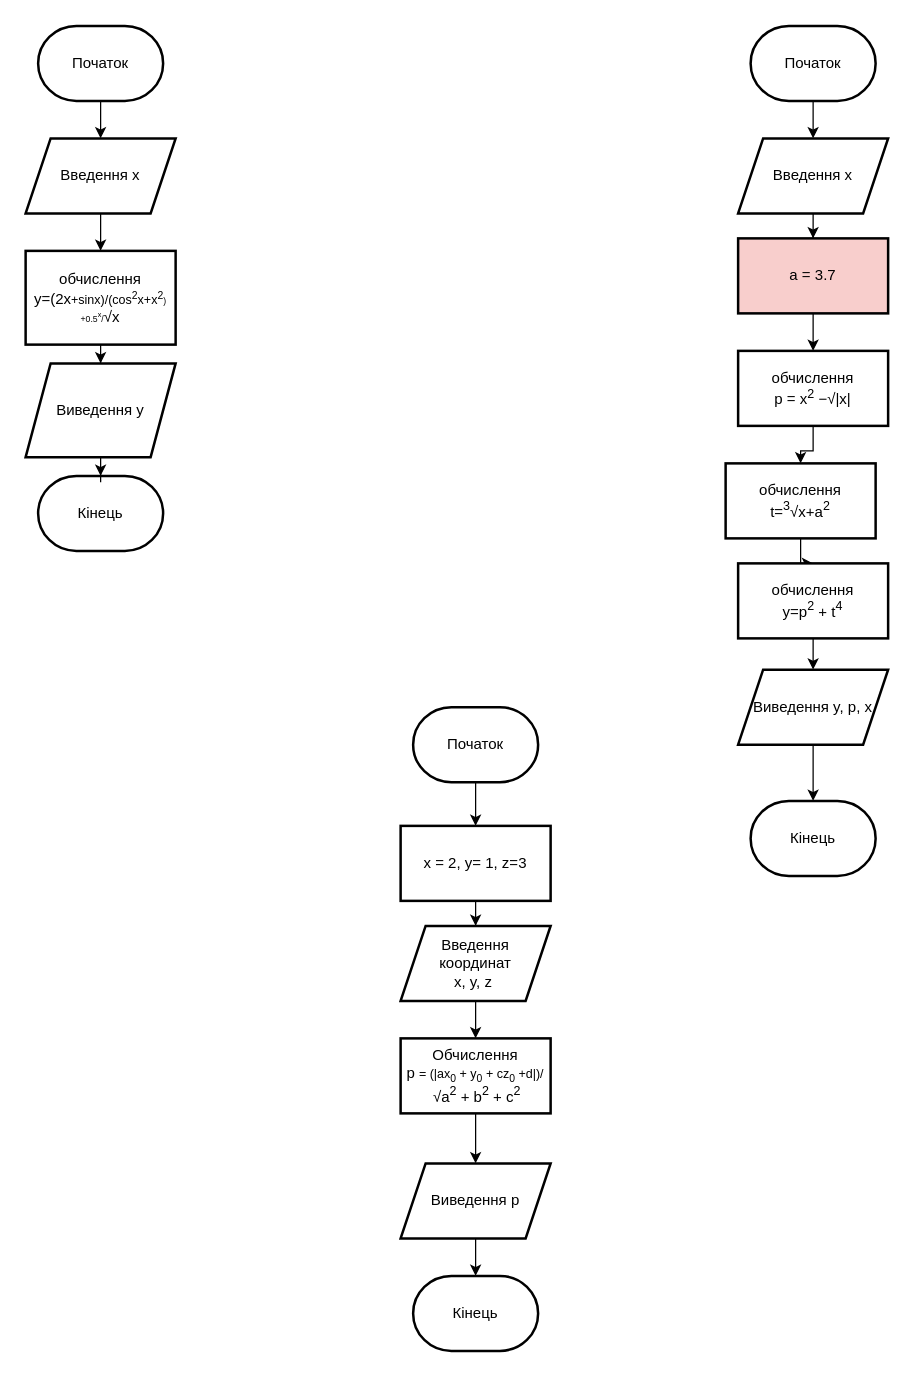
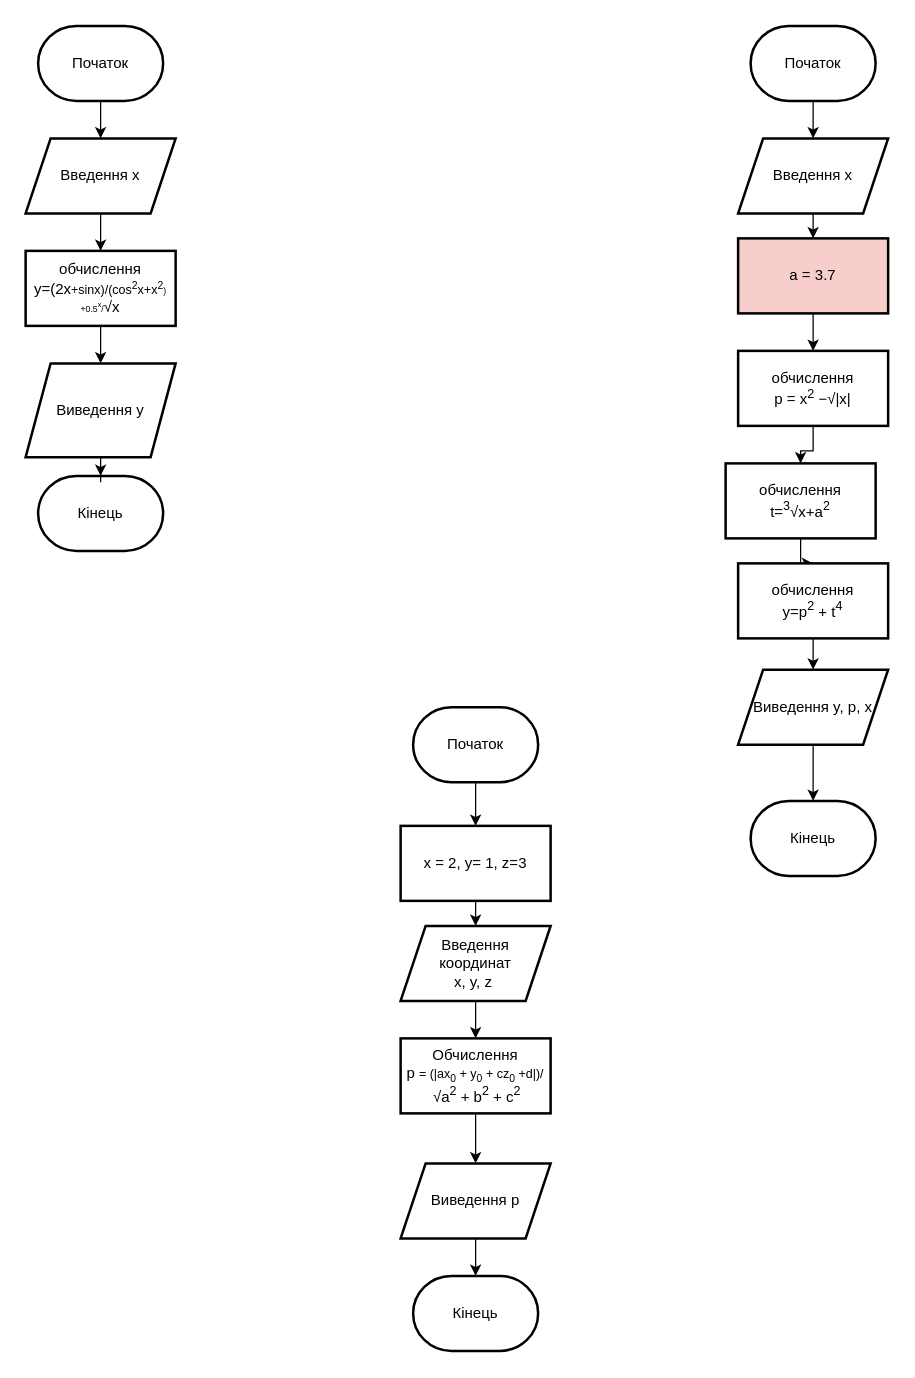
(101, 298) -> (101, 288)
